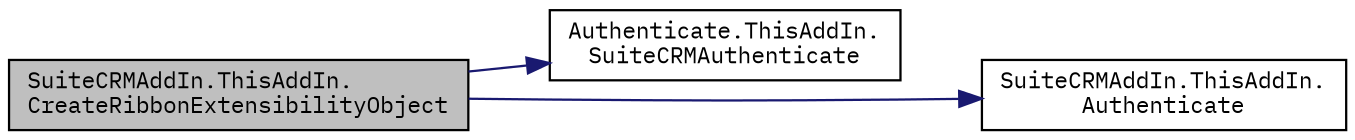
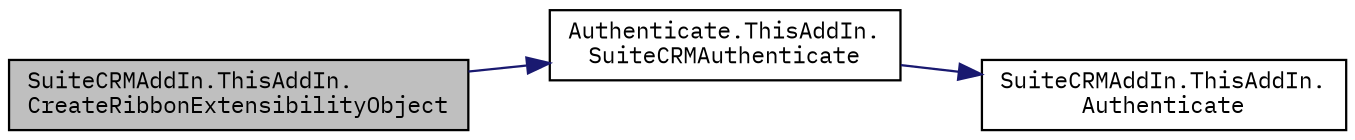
(714, 100) -> (930, 68)
